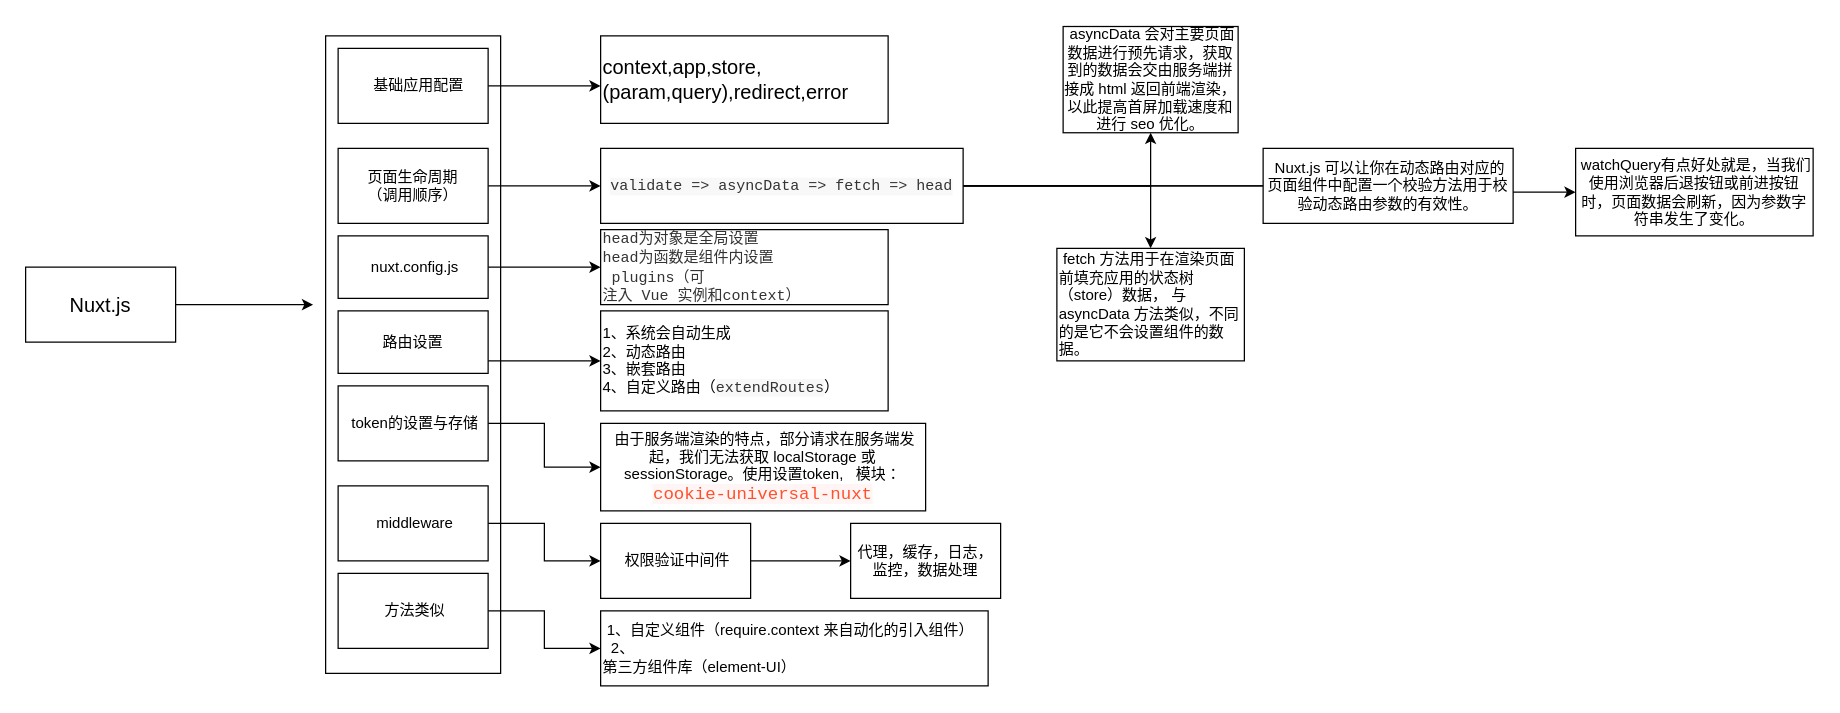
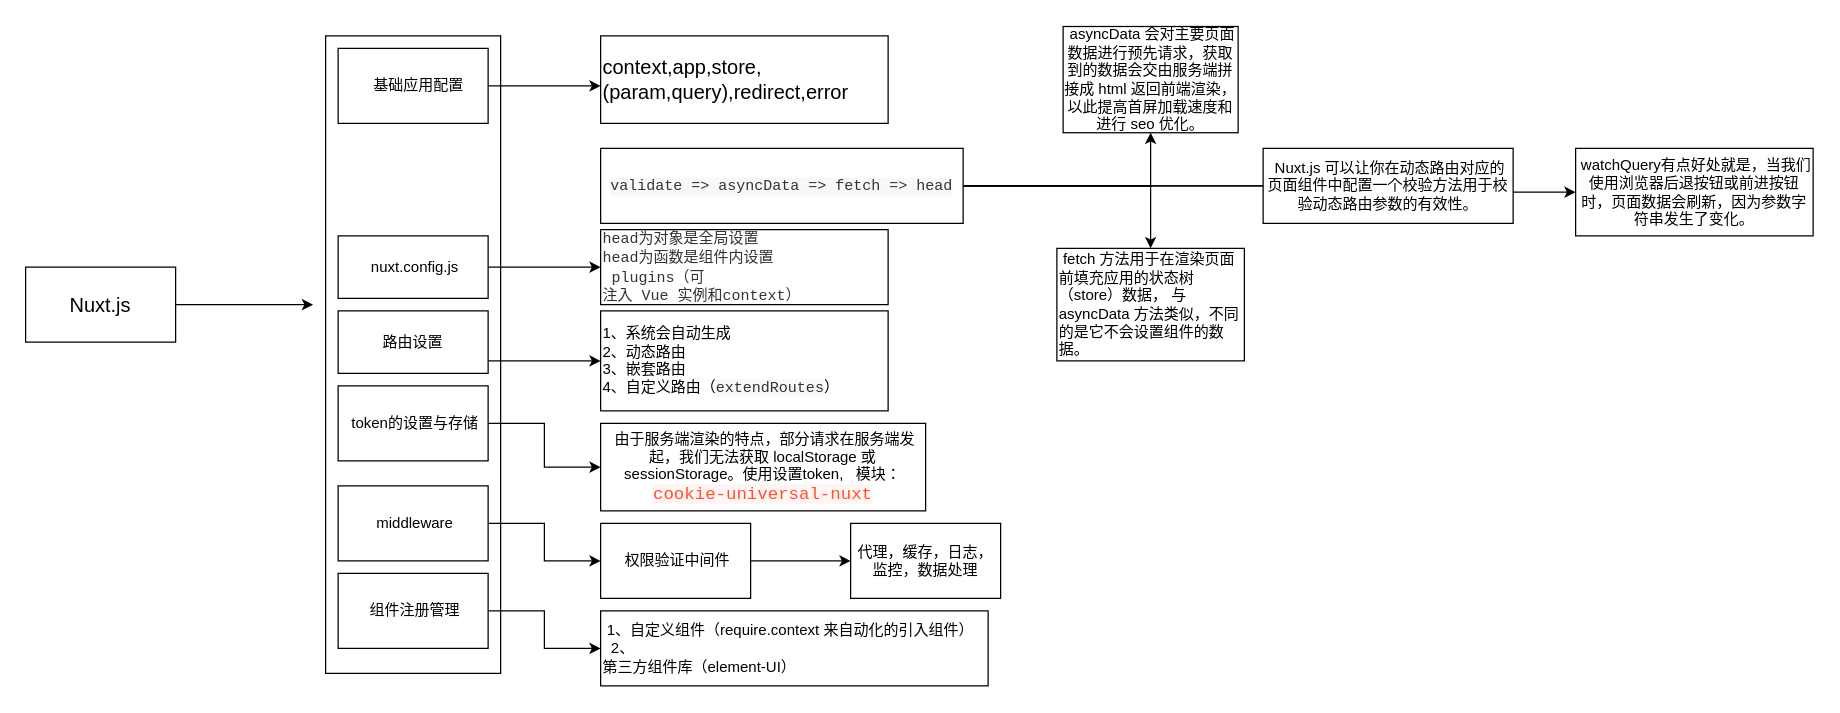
(413, 186) -> none
(540, 186) -> none
(413, 611) -> (413, 611)
